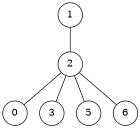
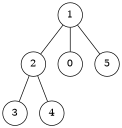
(43, 89) -> (70, 40)
(79, 89) -> (89, 40)
(125, 113) -> (52, 113)
